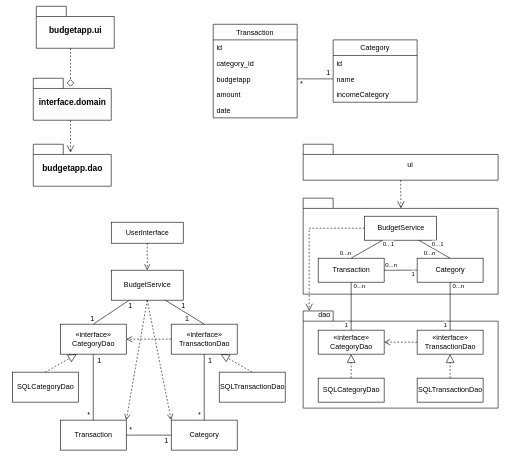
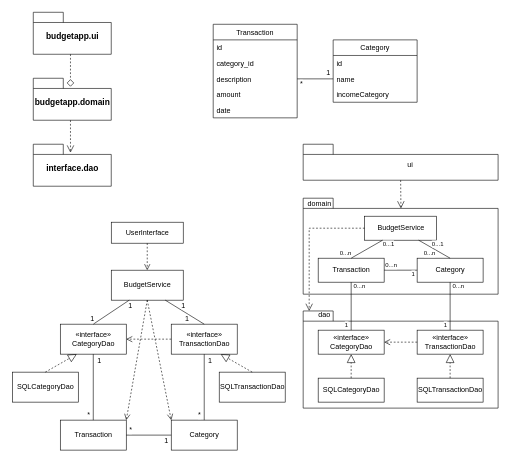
(75, 27) -> (72, 33)
(235, 79) -> (237, 79)
(73, 102) -> (73, 102)
(73, 168) -> (73, 168)
none -> (320, 204)
